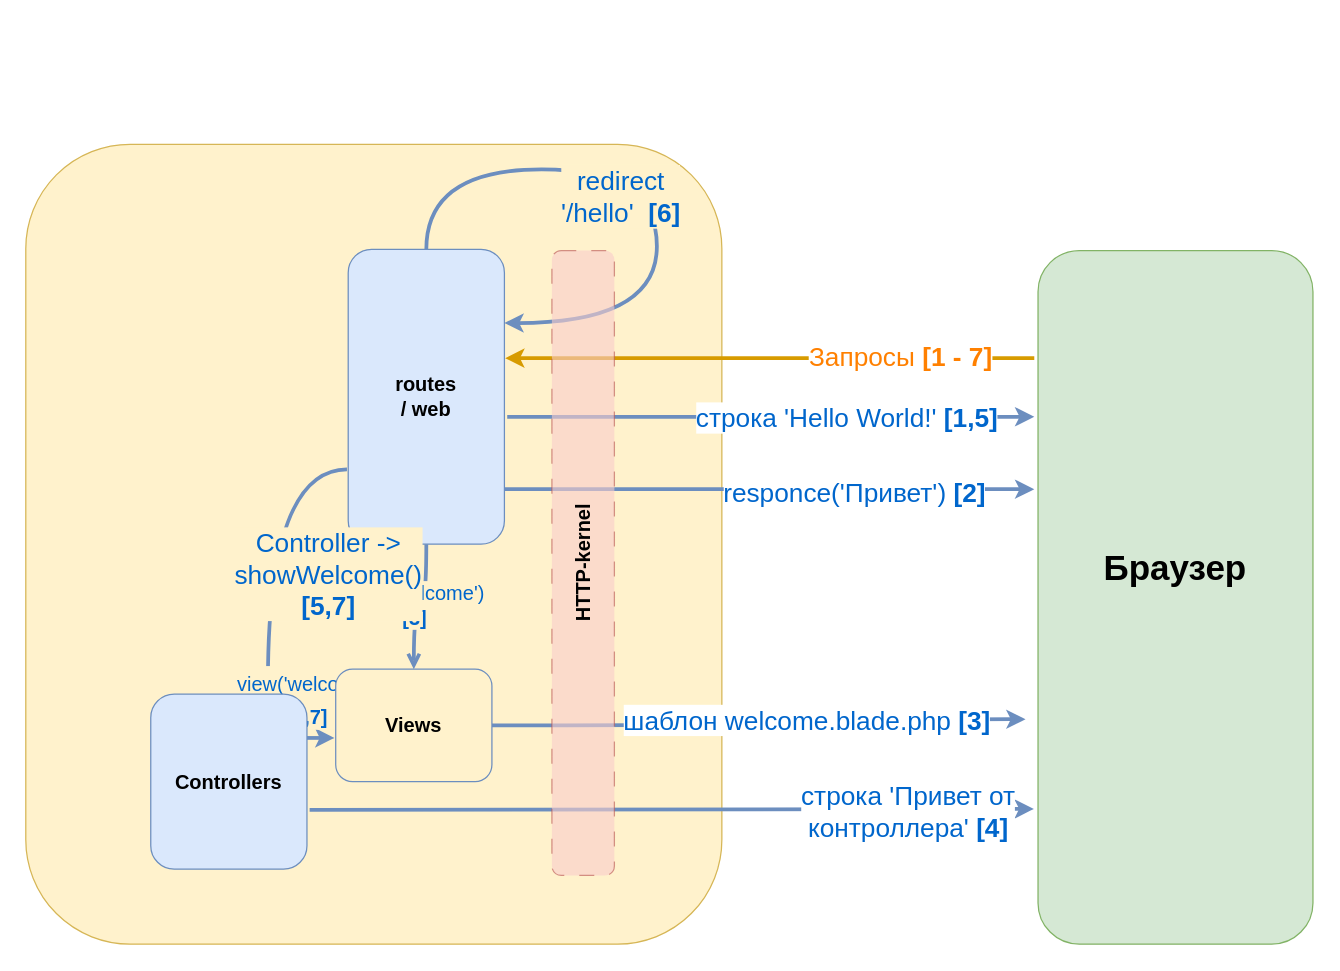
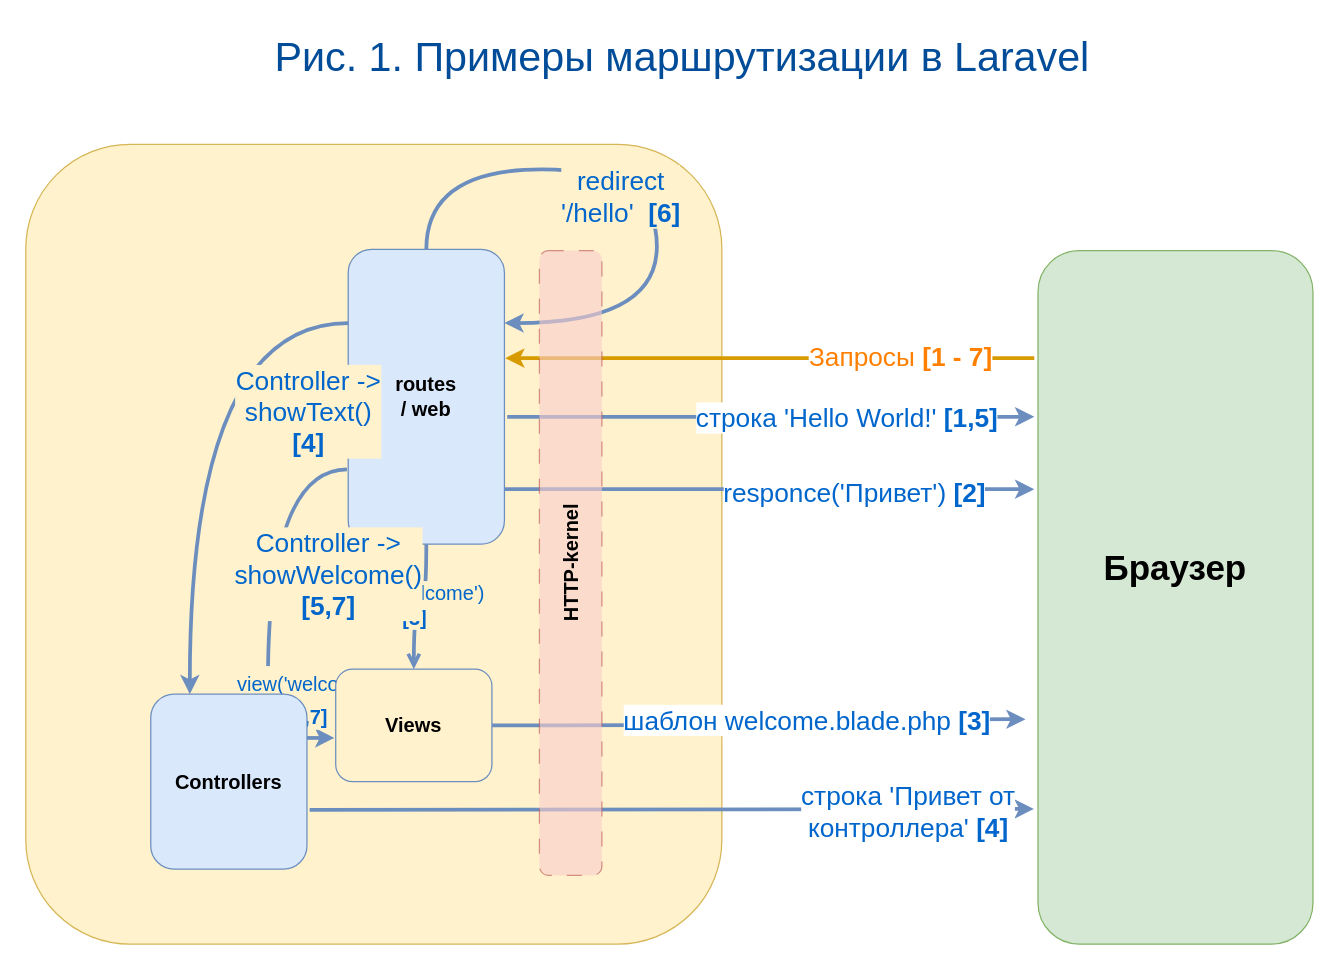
none -> (682, 57)
none -> (198, 539)
(583, 563) -> (571, 563)
